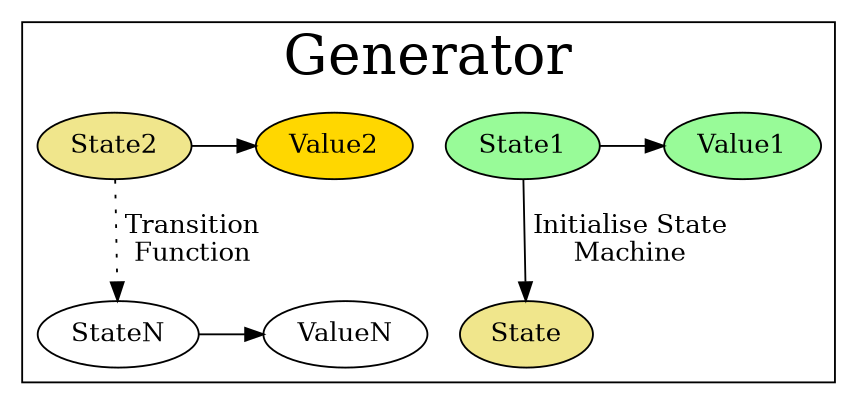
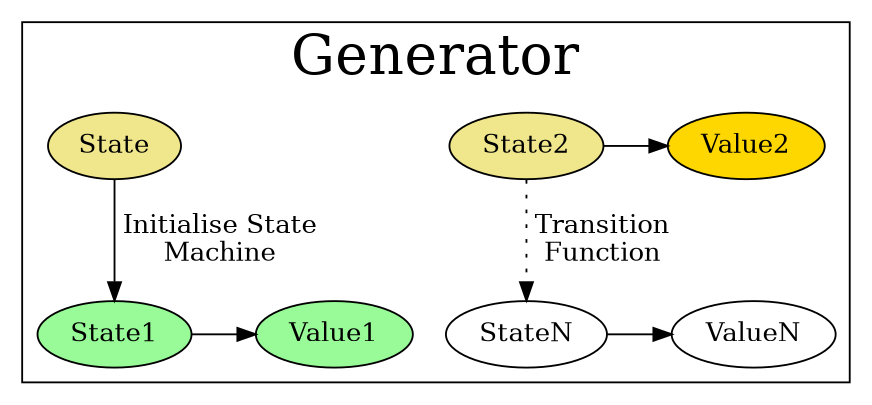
(524, 231) -> (115, 231)
